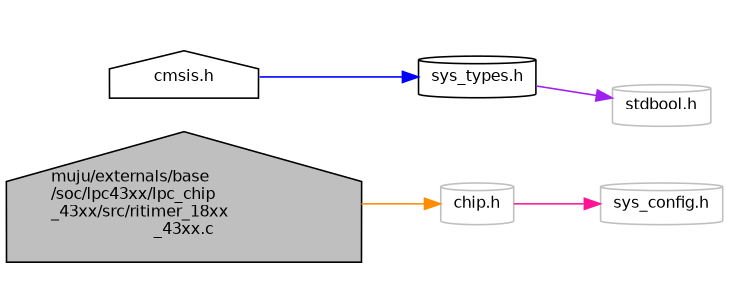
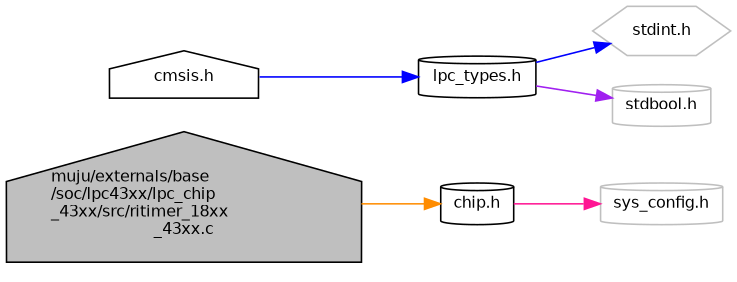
none -> (662, 31)
(477, 77) -> (477, 77)
(477, 204) -> (477, 204)
